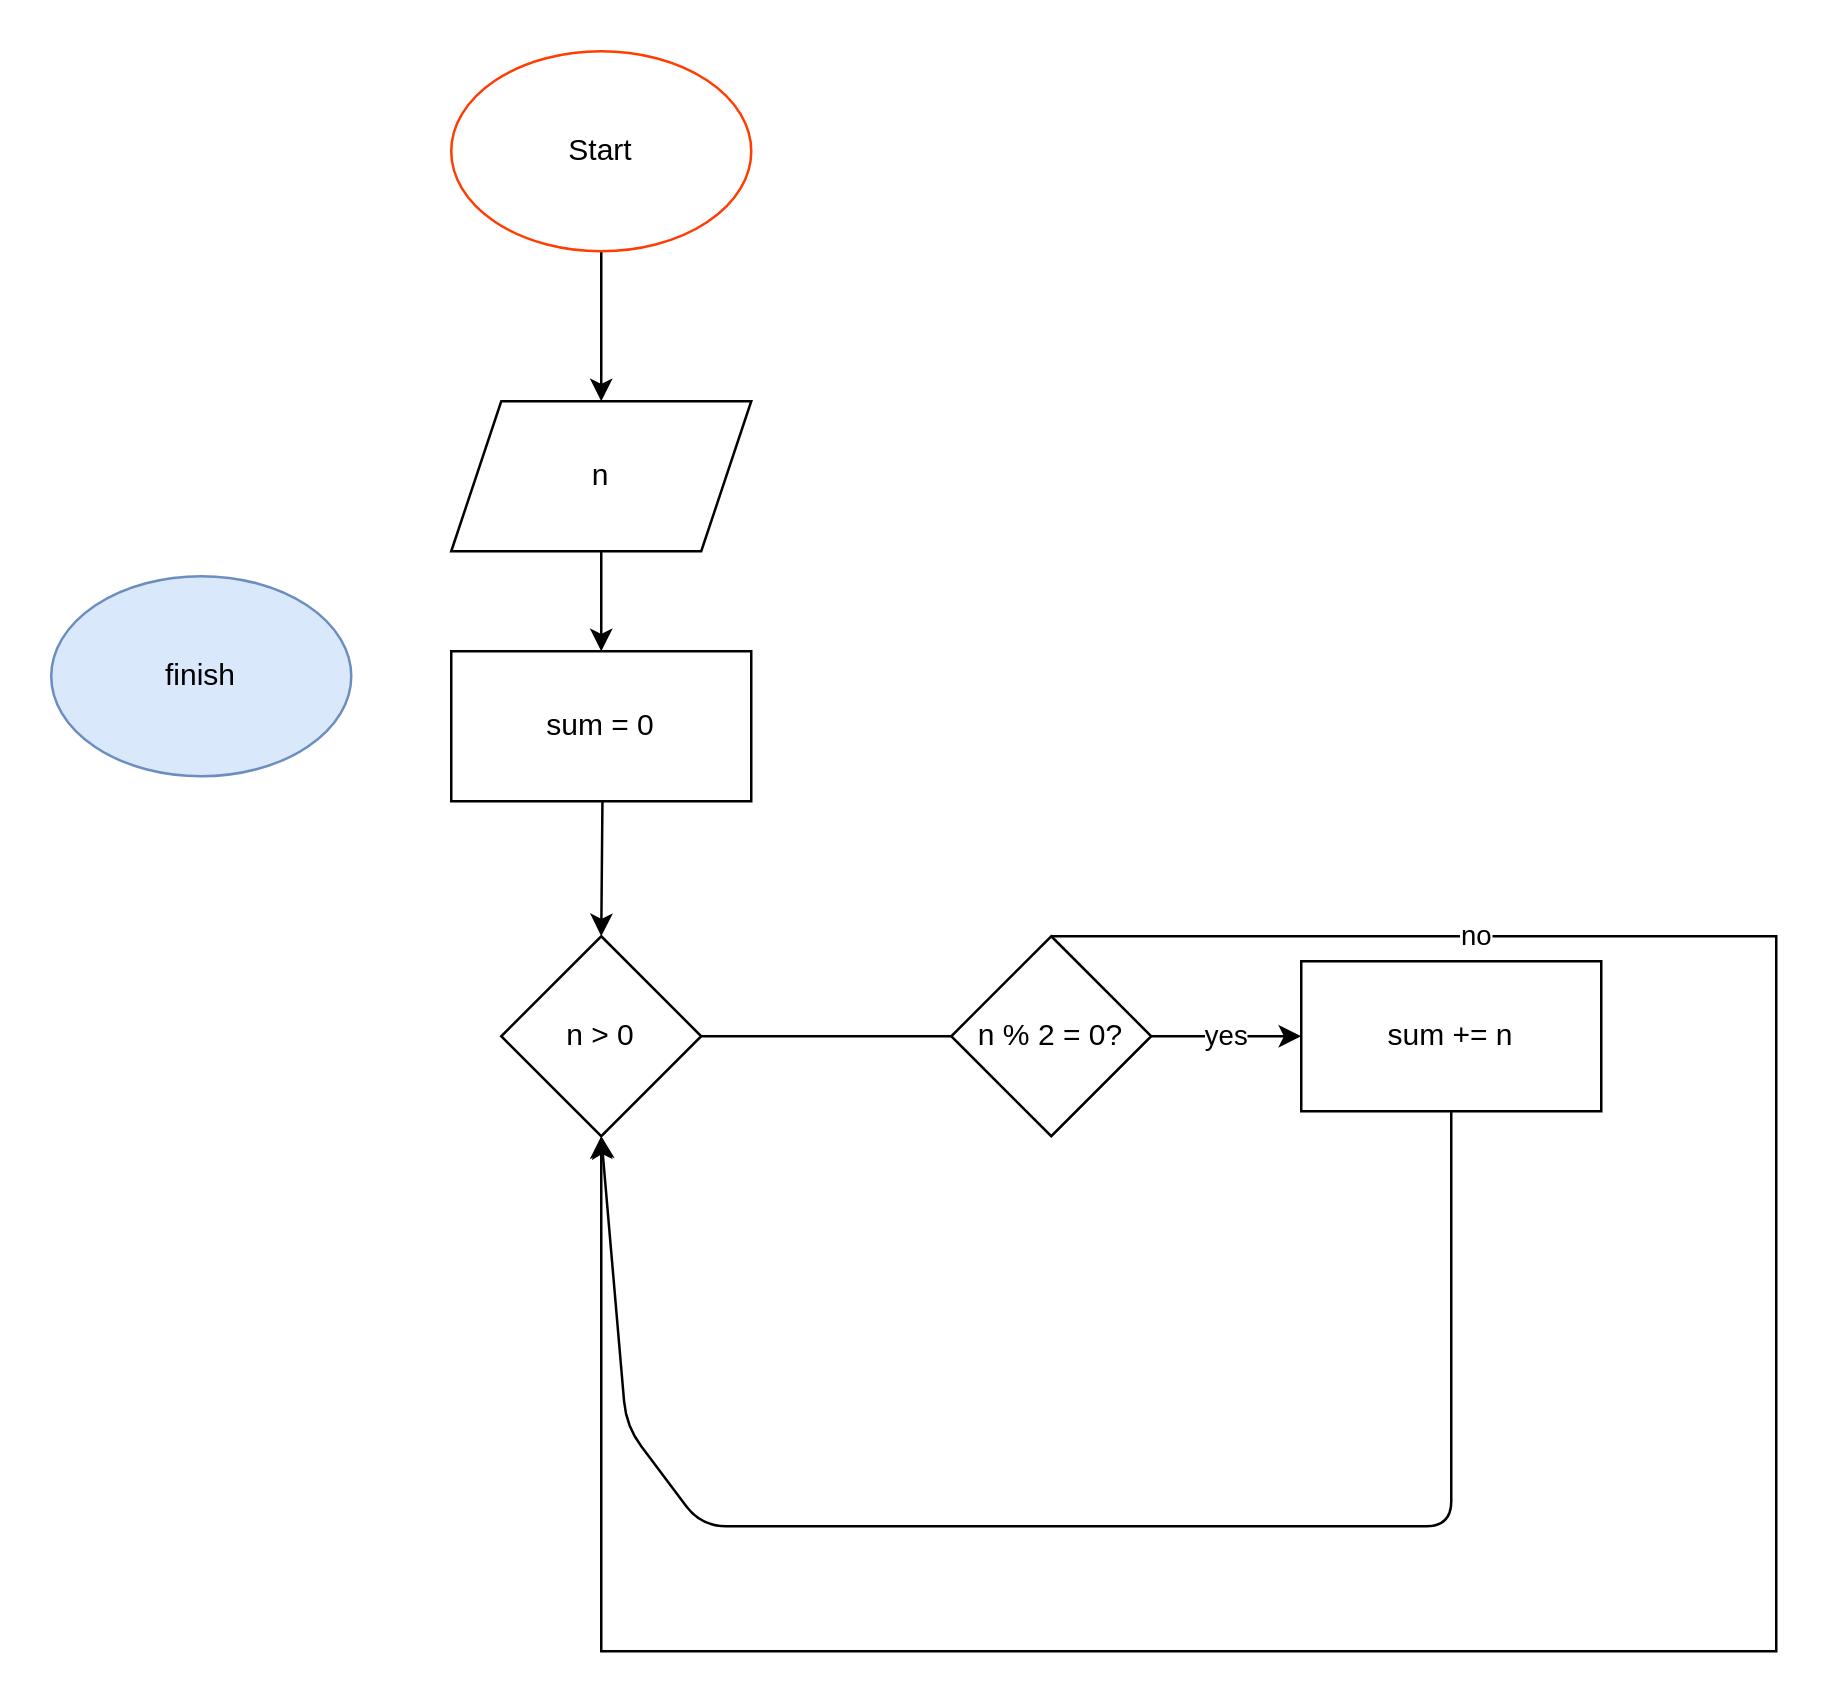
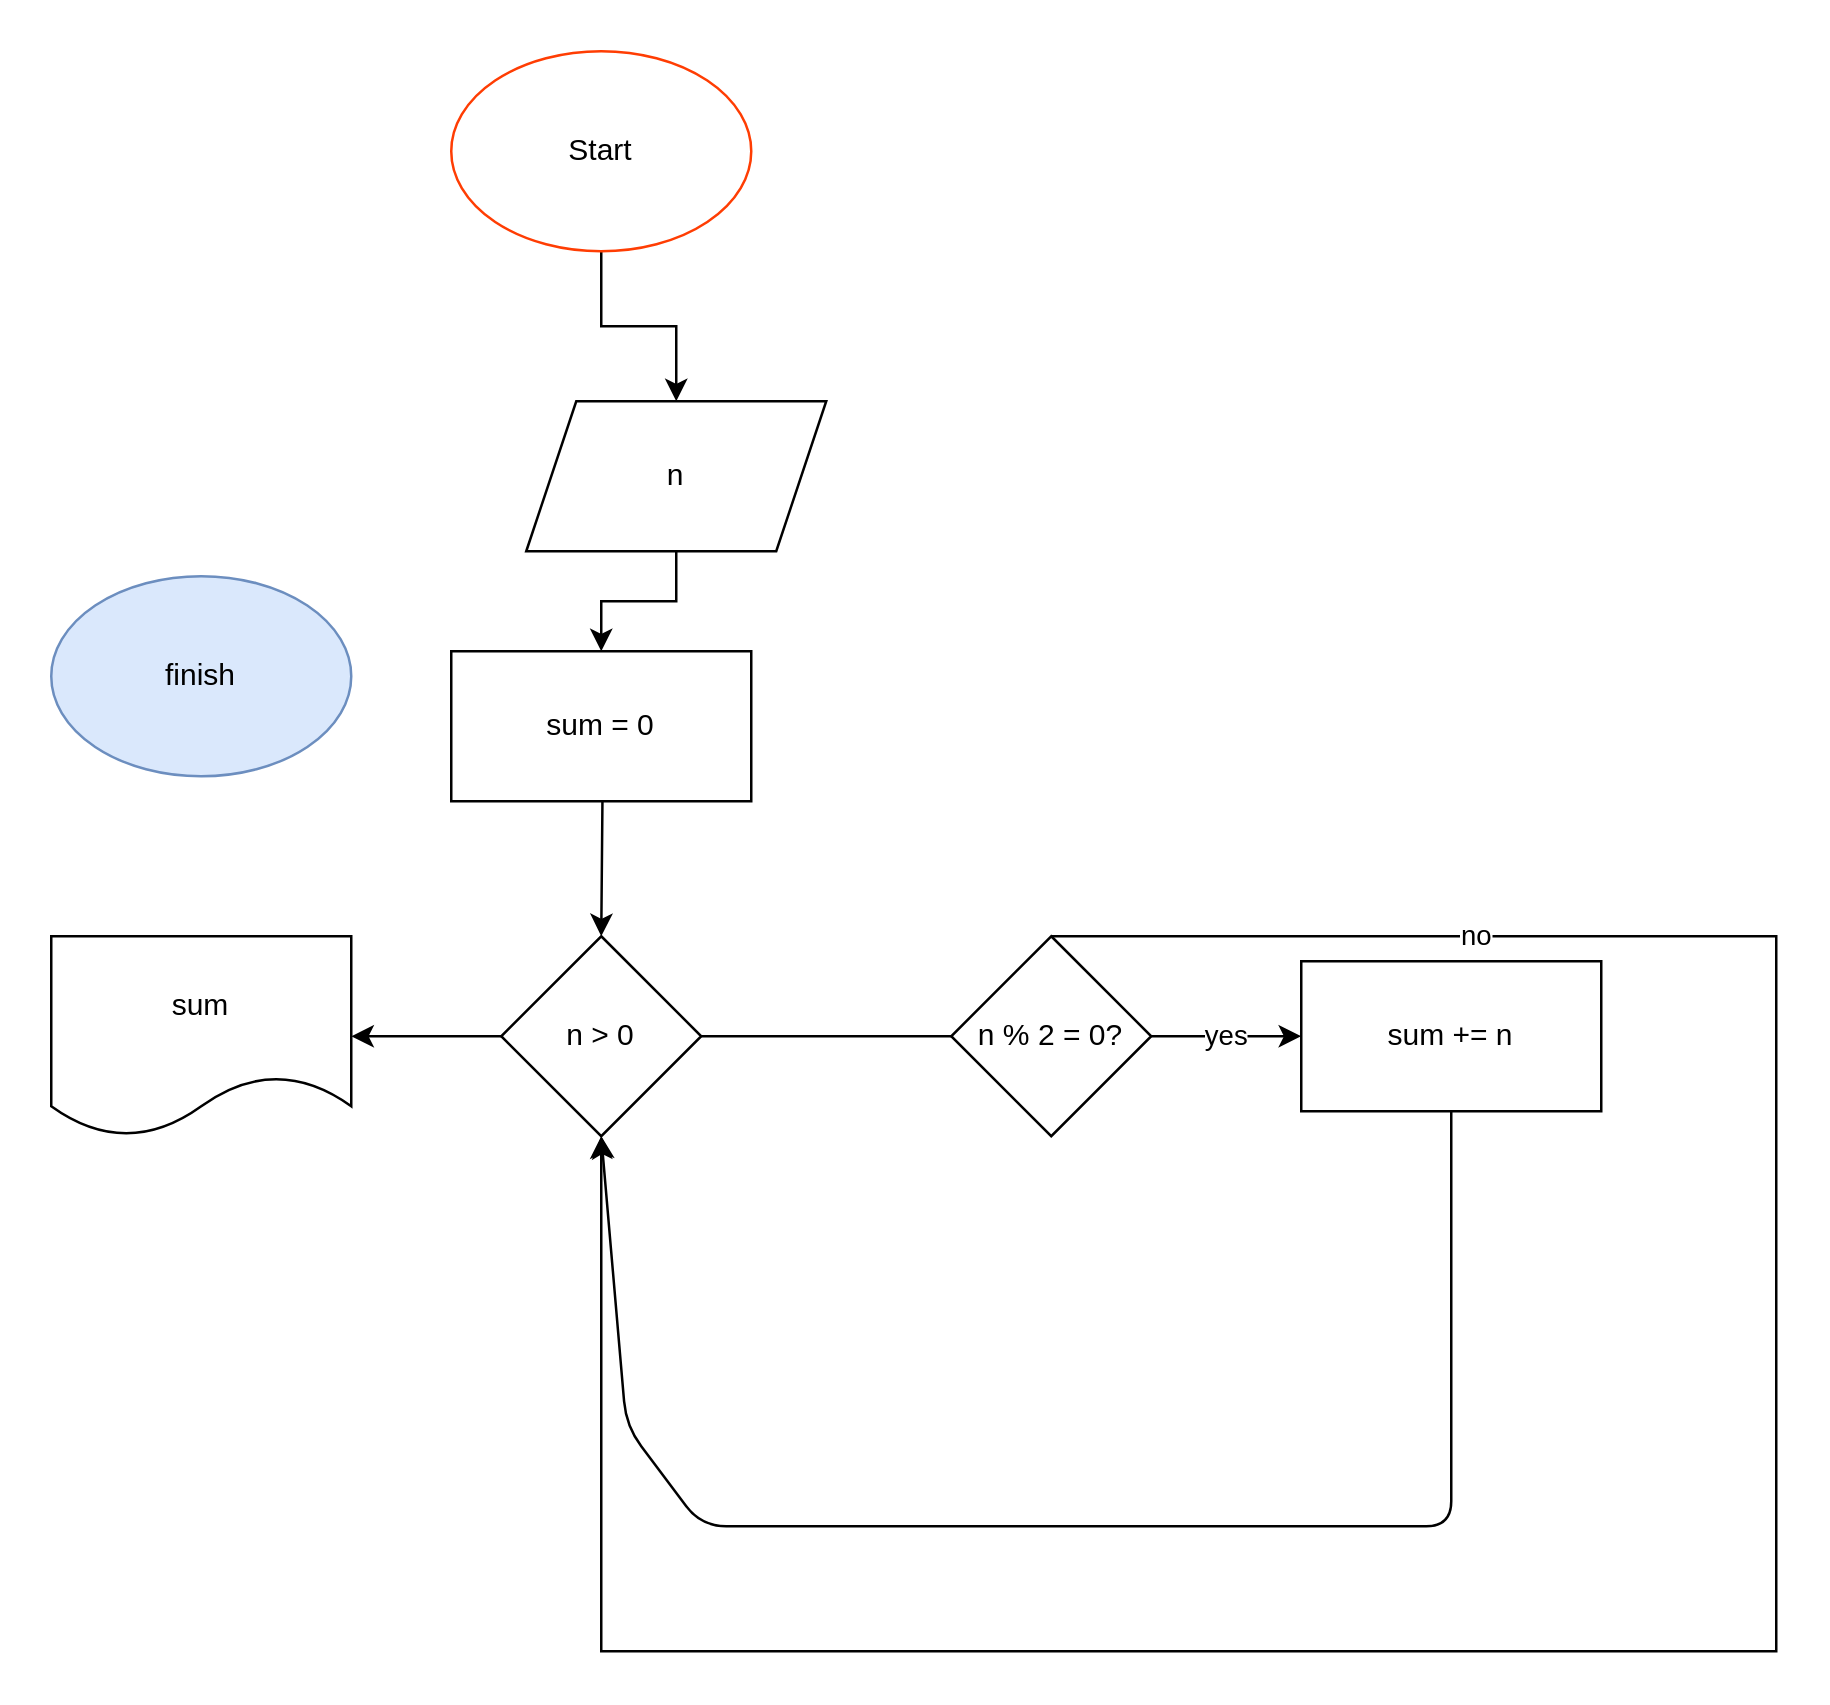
(601, 476) -> (676, 476)
none -> (201, 1036)
none -> (434, 1036)
